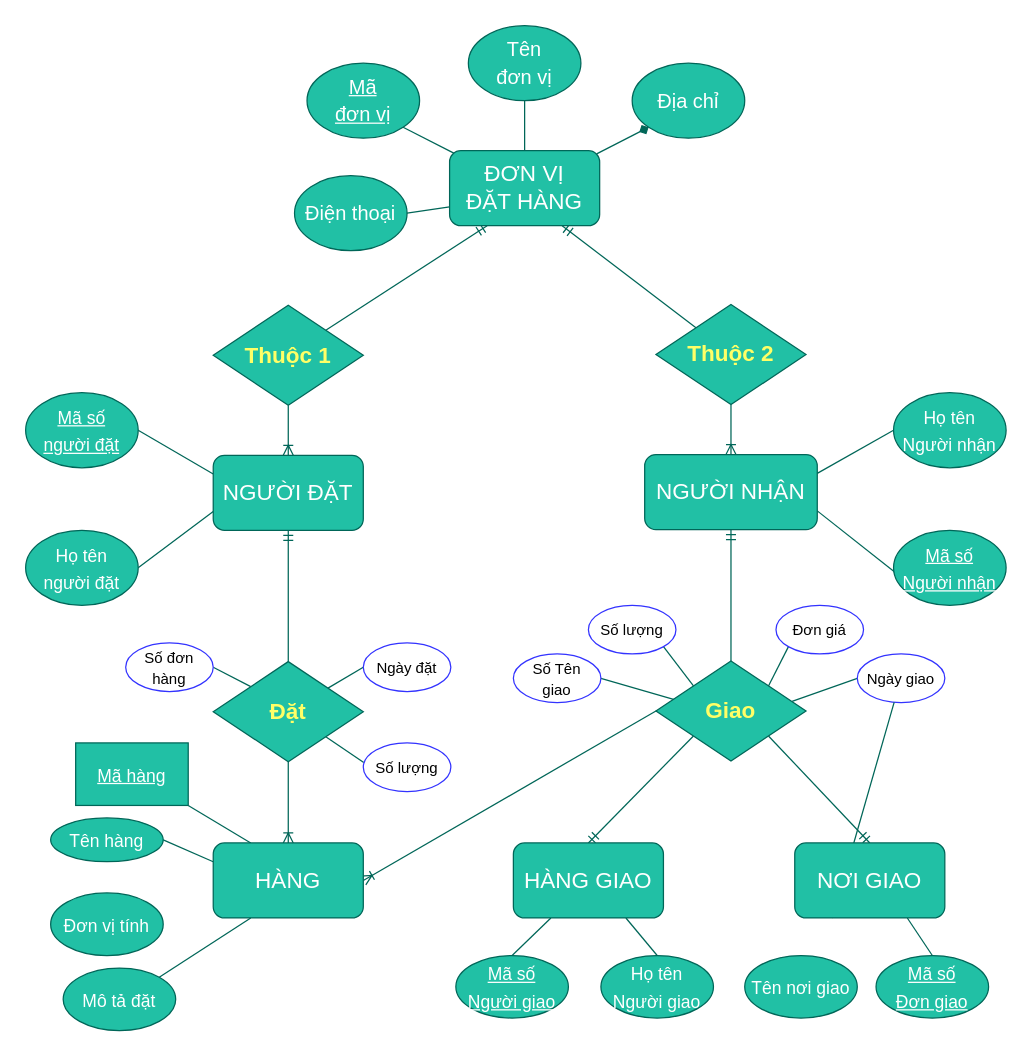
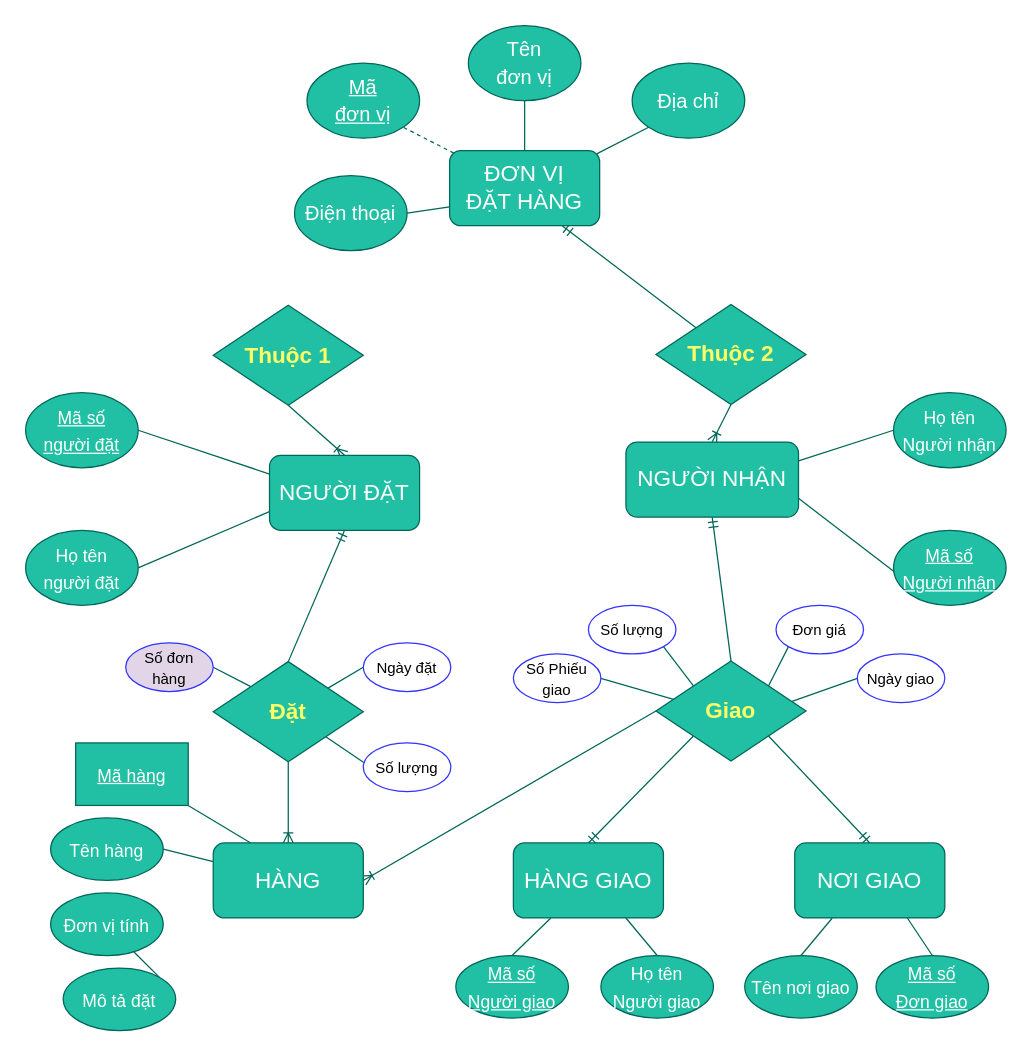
(639, 132) -> (643, 130)
(428, 140) -> (428, 140)
(406, 278) -> none
(731, 492) -> (712, 479)
(288, 493) -> (344, 493)
(169, 667) -> (169, 667)
(557, 678) -> (557, 678)
(873, 773) -> (816, 936)
(107, 839) -> (107, 849)
(205, 947) -> (147, 964)
